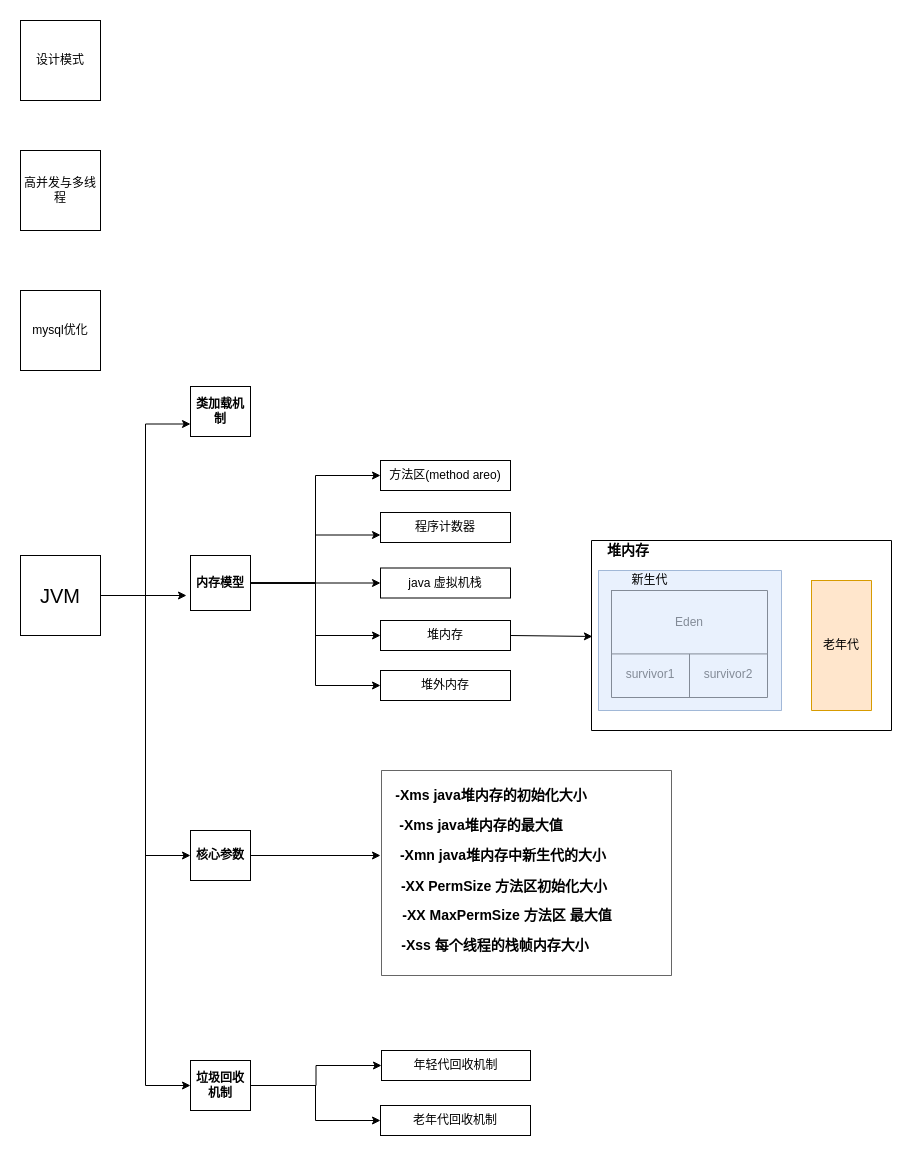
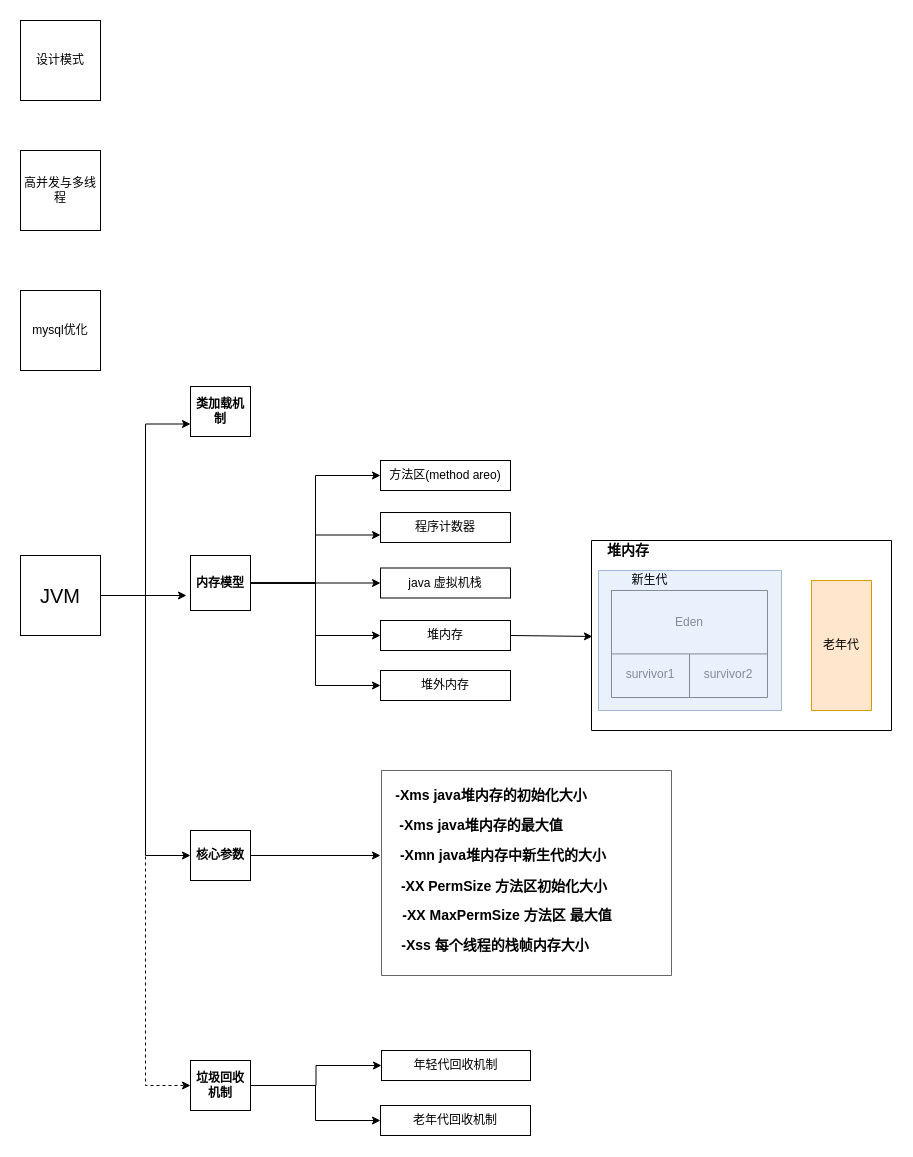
(146, 990) -> (146, 990)
